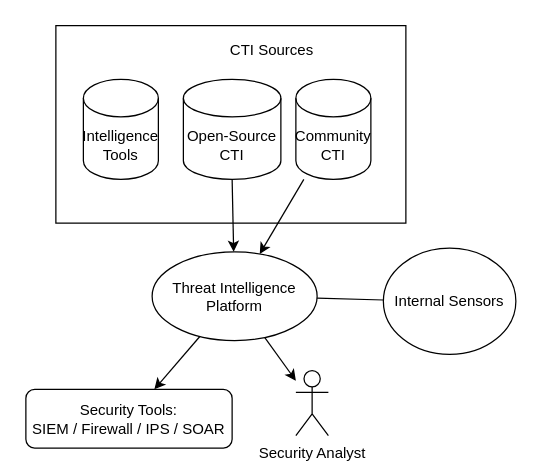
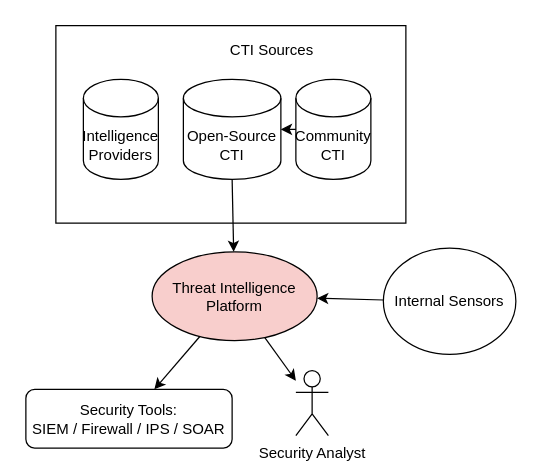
(121, 146) -> (121, 146)
(284, 213) -> (293, 129)
(234, 296) -> (234, 296)
(323, 298) -> (327, 298)
